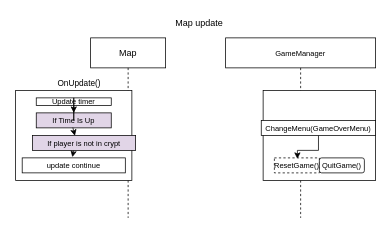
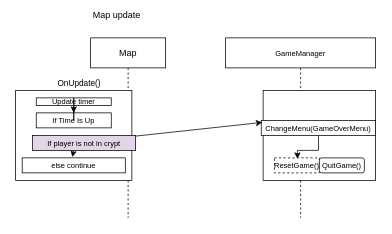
(199, 23) -> (117, 15)
(74, 120) -> (74, 120)
(73, 129) -> none
none -> (196, 130)
(73, 166) -> (73, 166)
